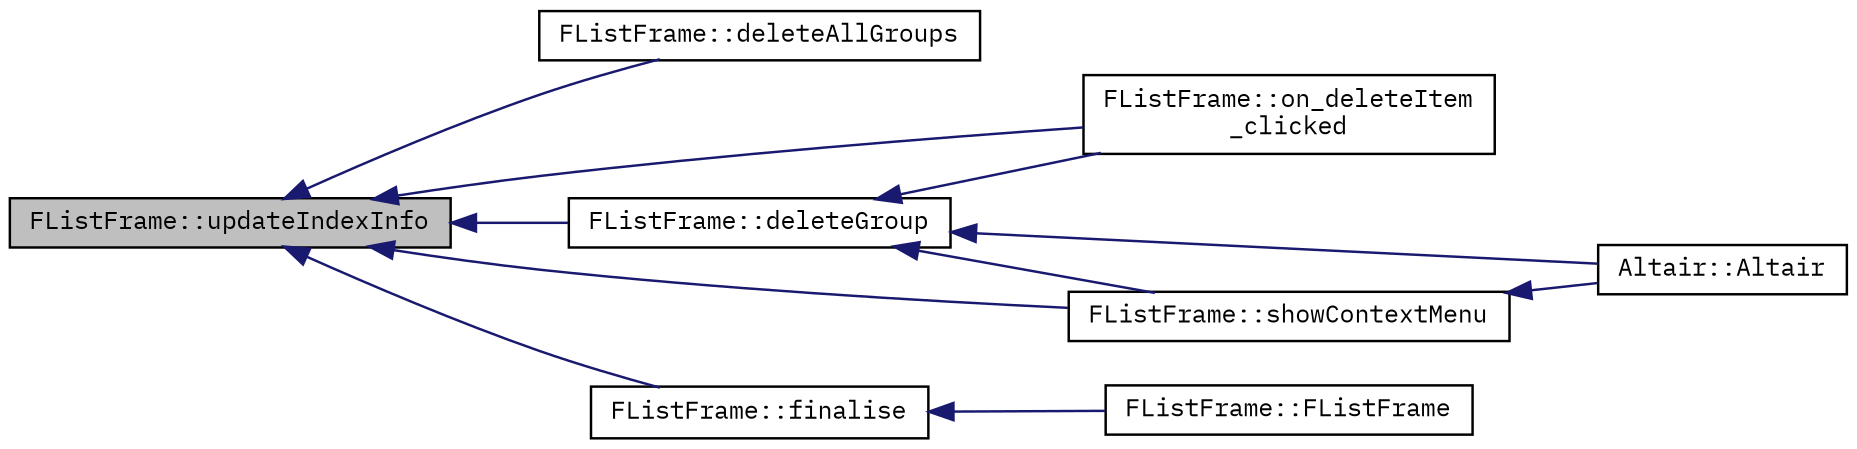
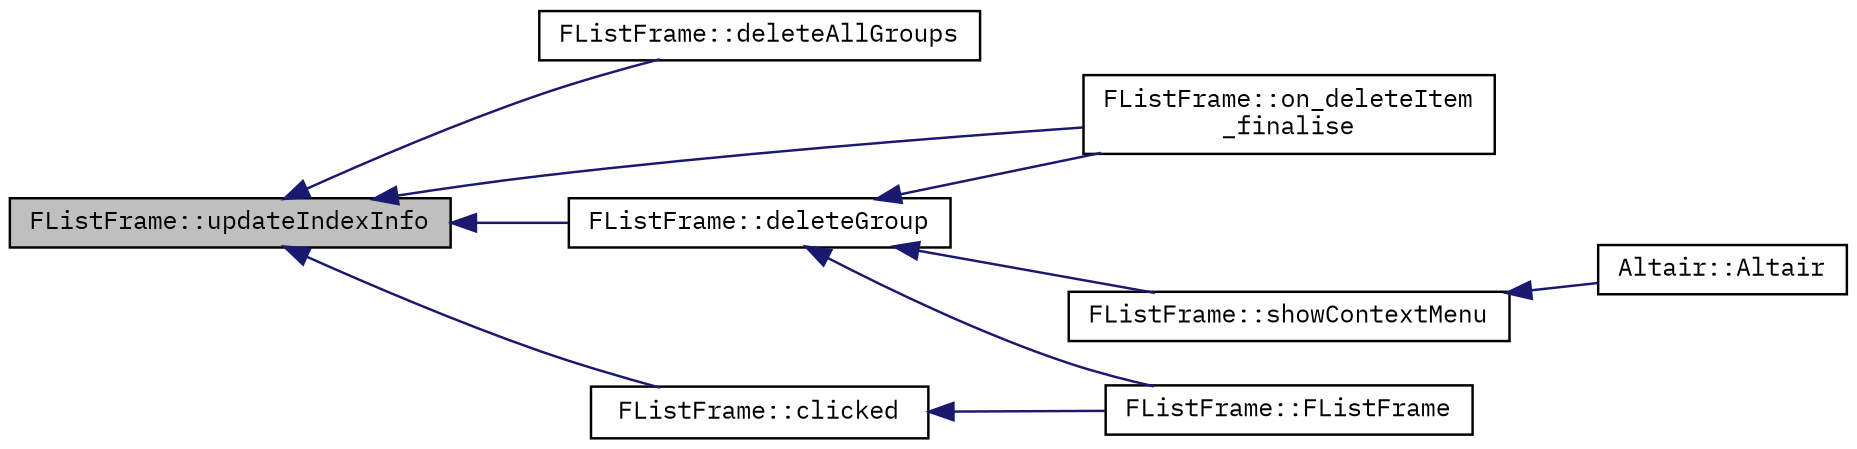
(1289, 115) -> (1289, 115)
(1287, 249) -> (987, 332)
(730, 287) -> none
(760, 412) -> (760, 412)
